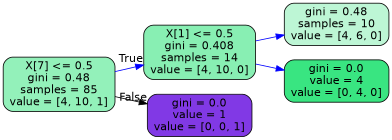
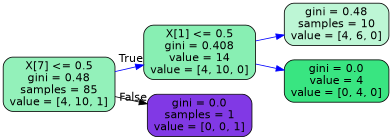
(200, 52) -> (200, 52)
(200, 115) -> (200, 115)
